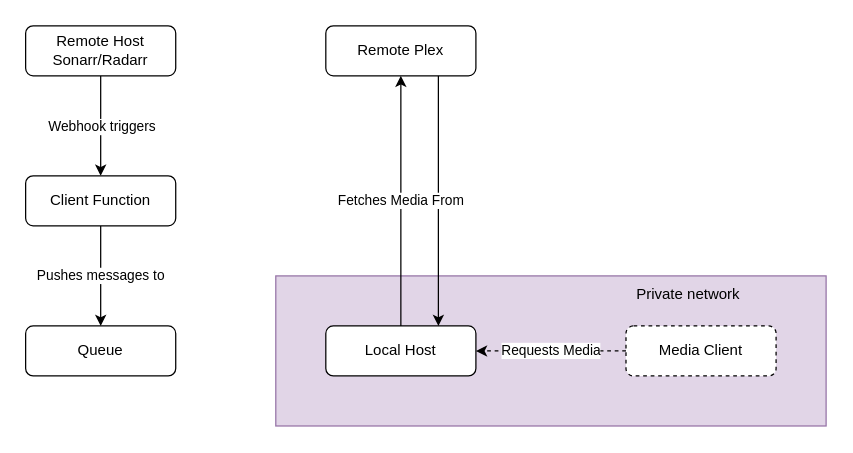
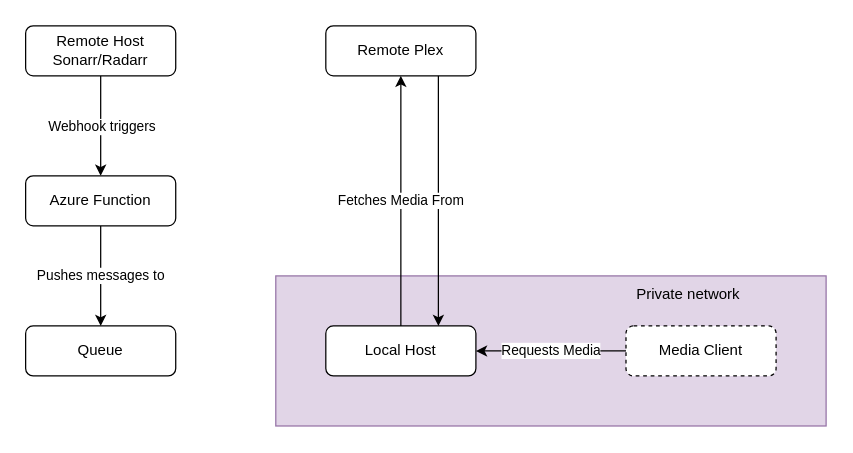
(101, 201) -> (101, 201)
(612, 351) -> (612, 351)
